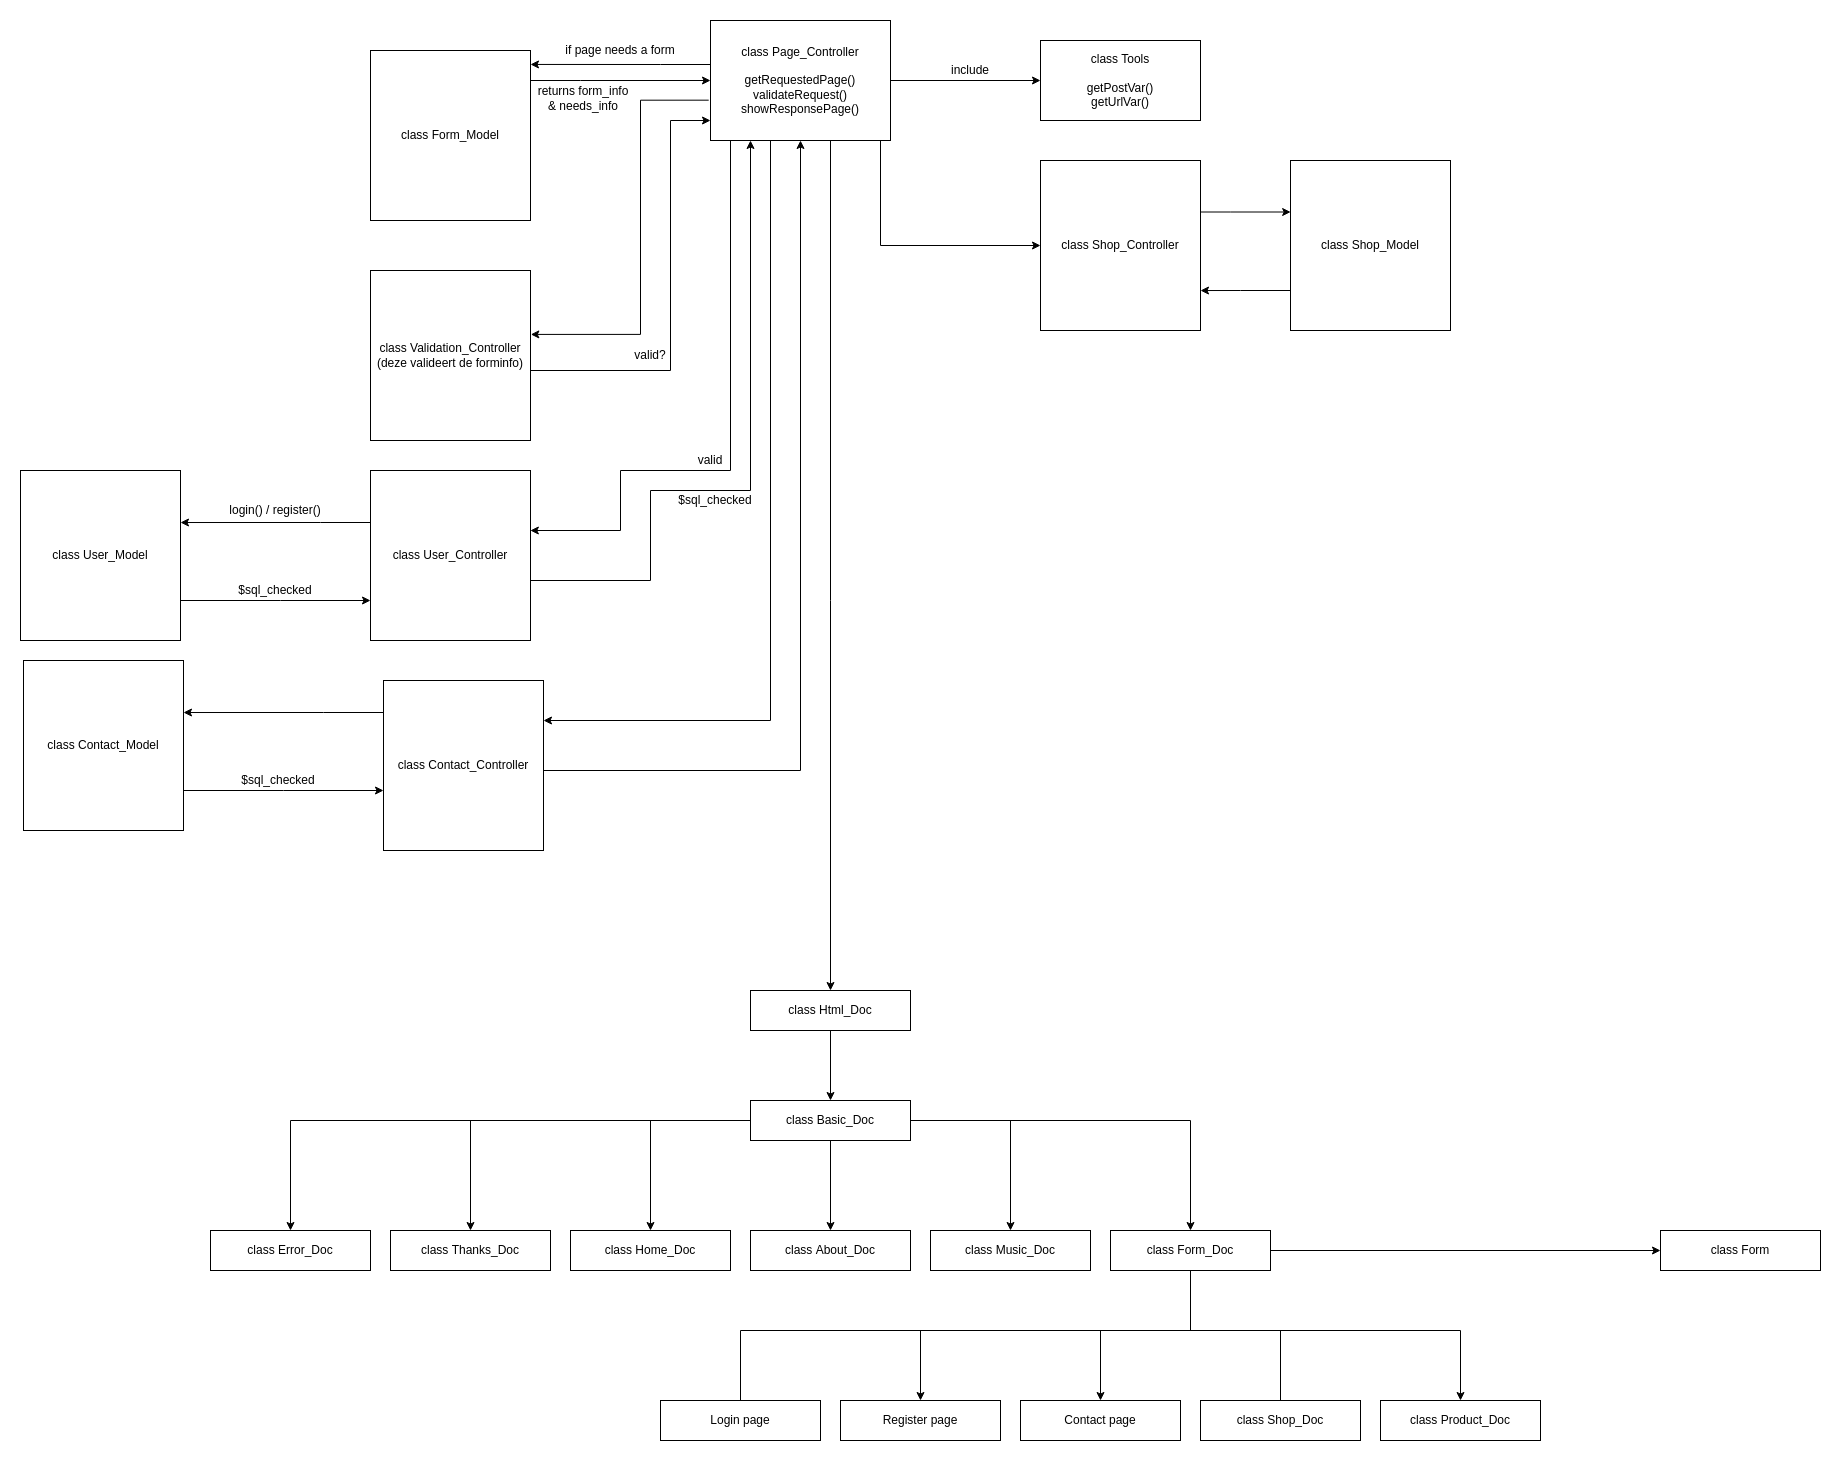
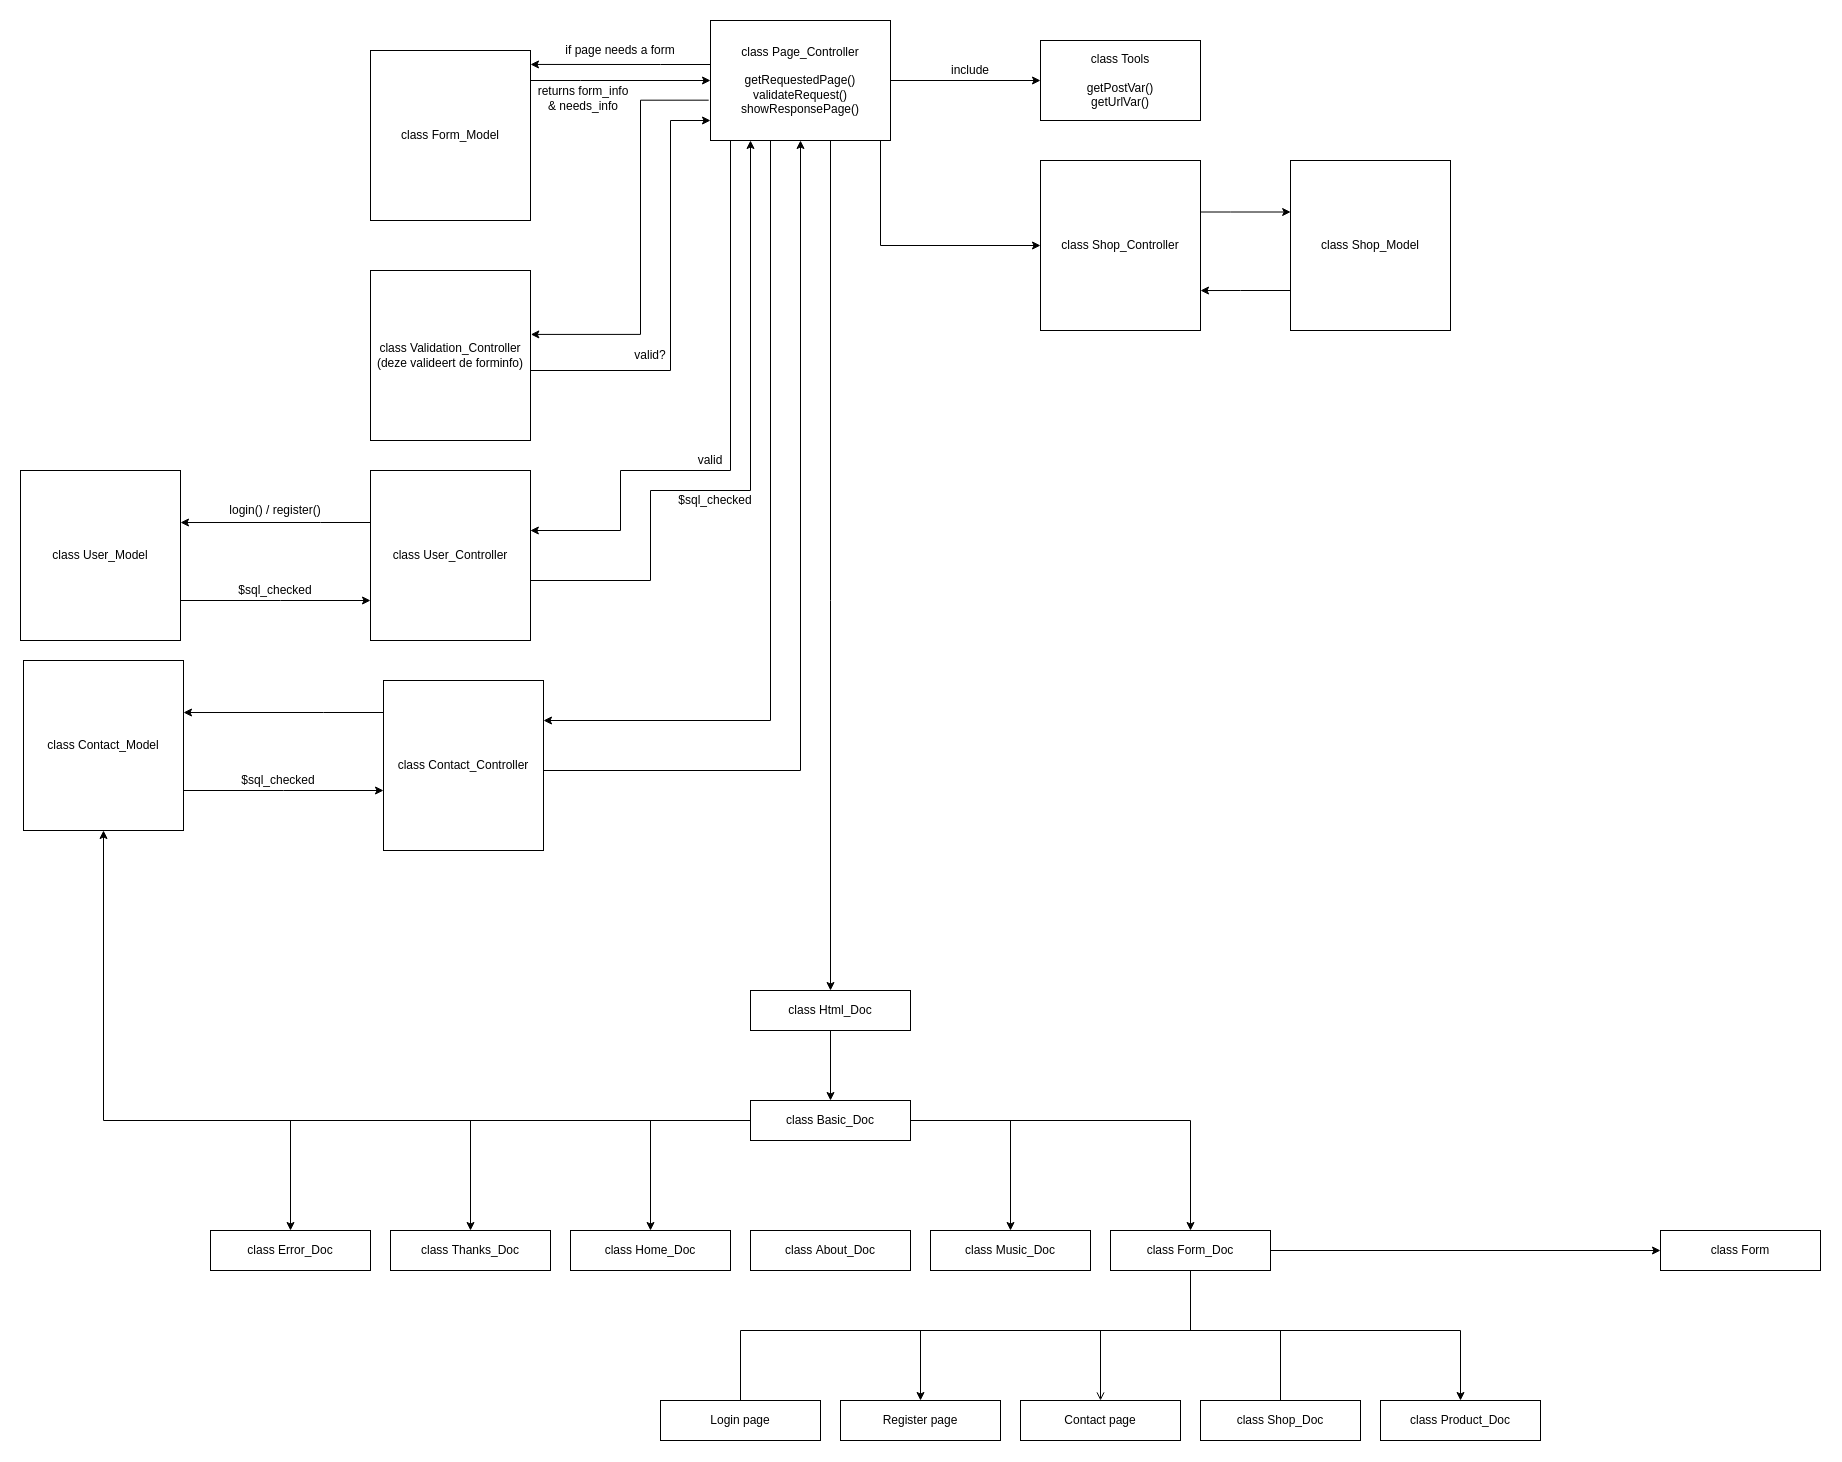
(831, 1182) -> (104, 1071)
(1101, 1392) -> (1101, 1394)
